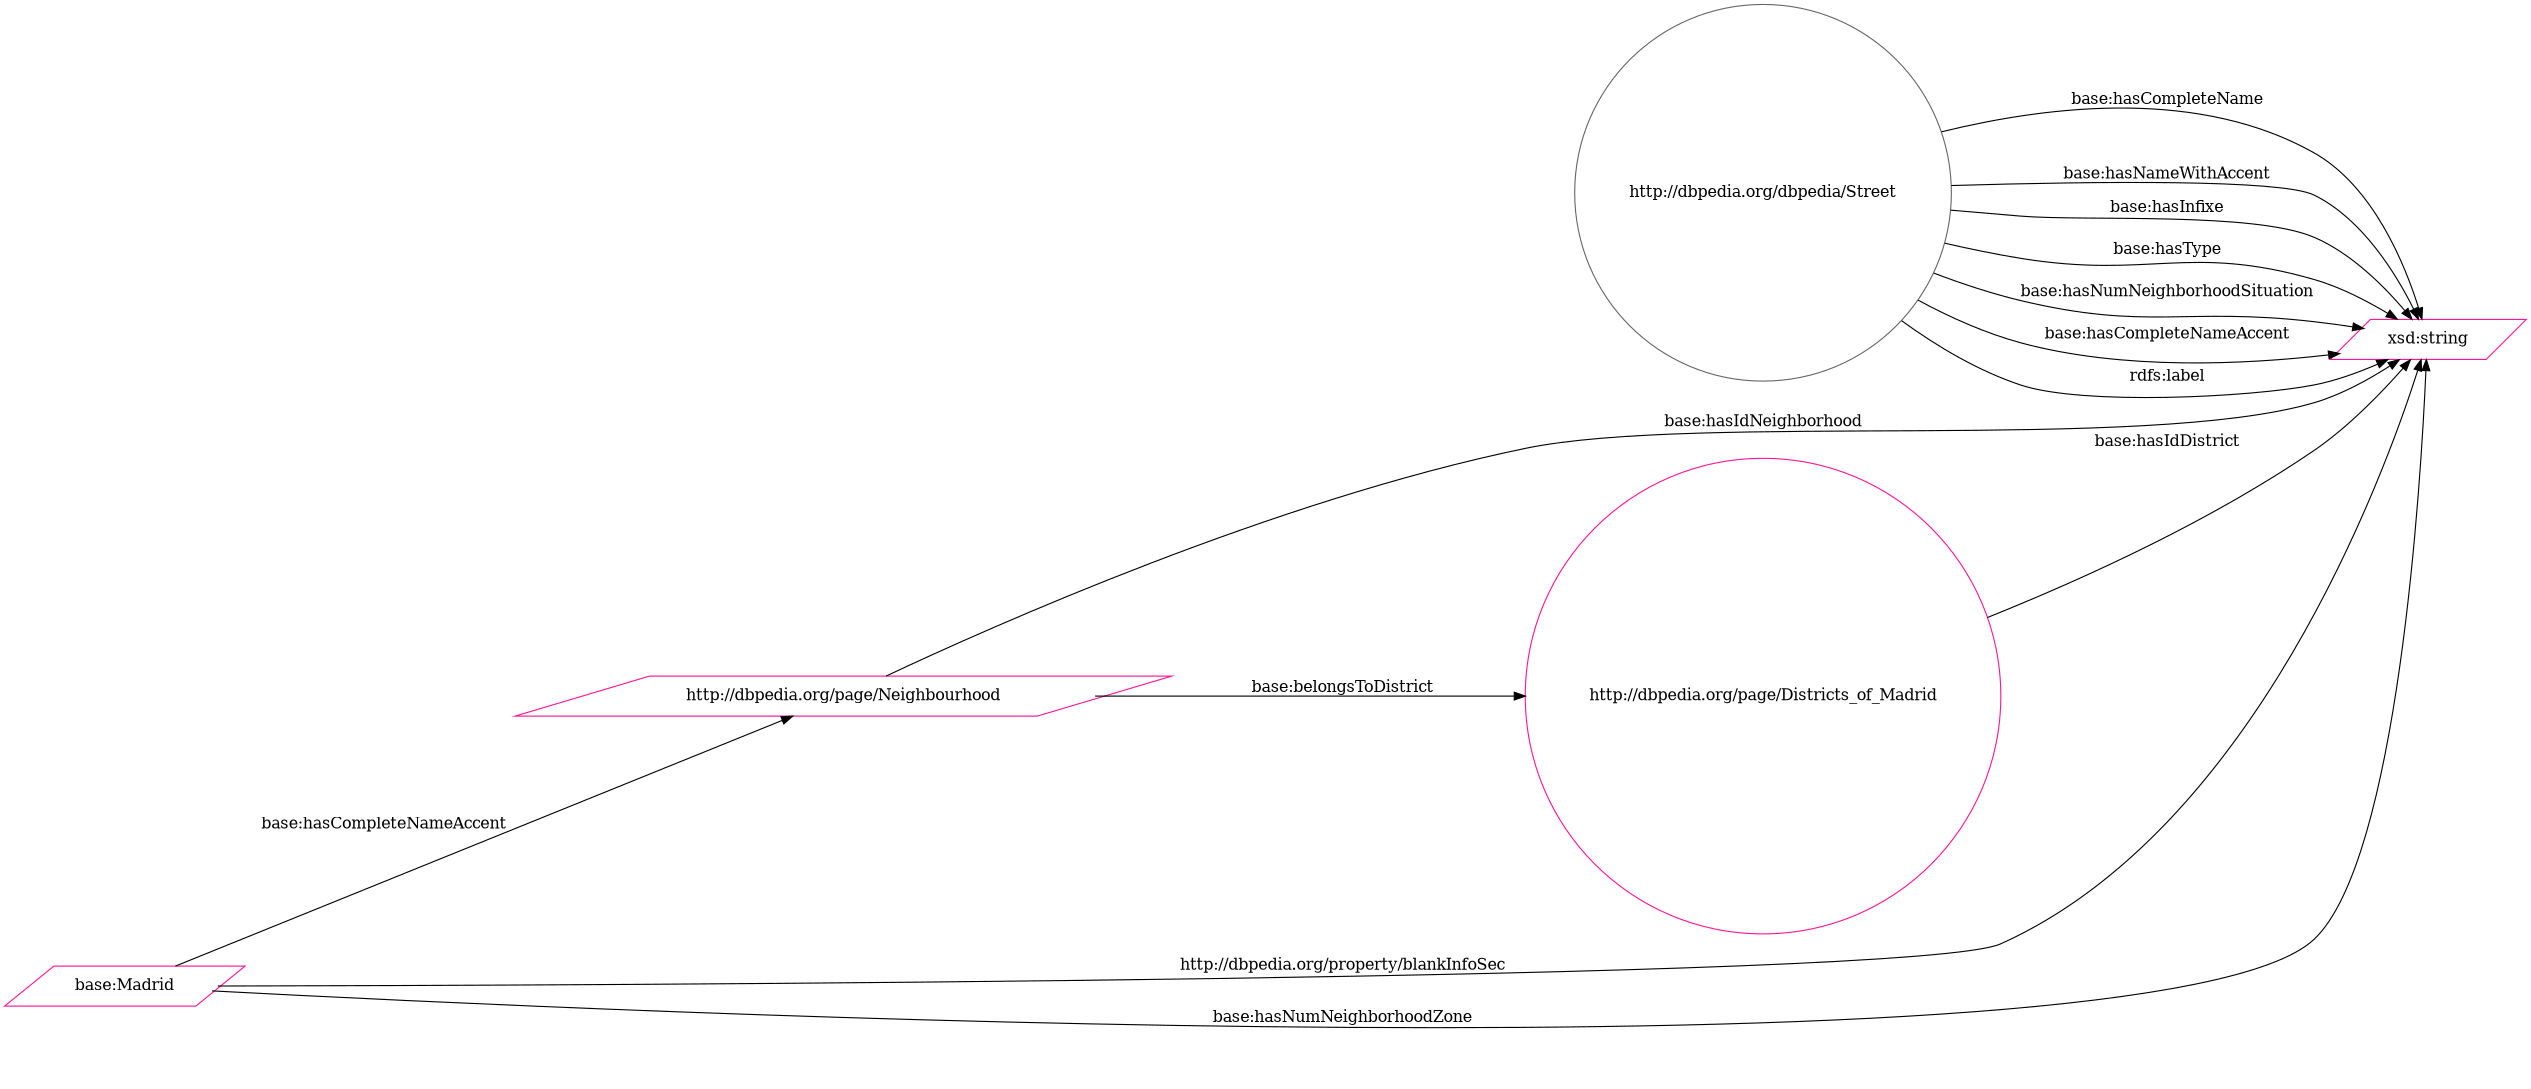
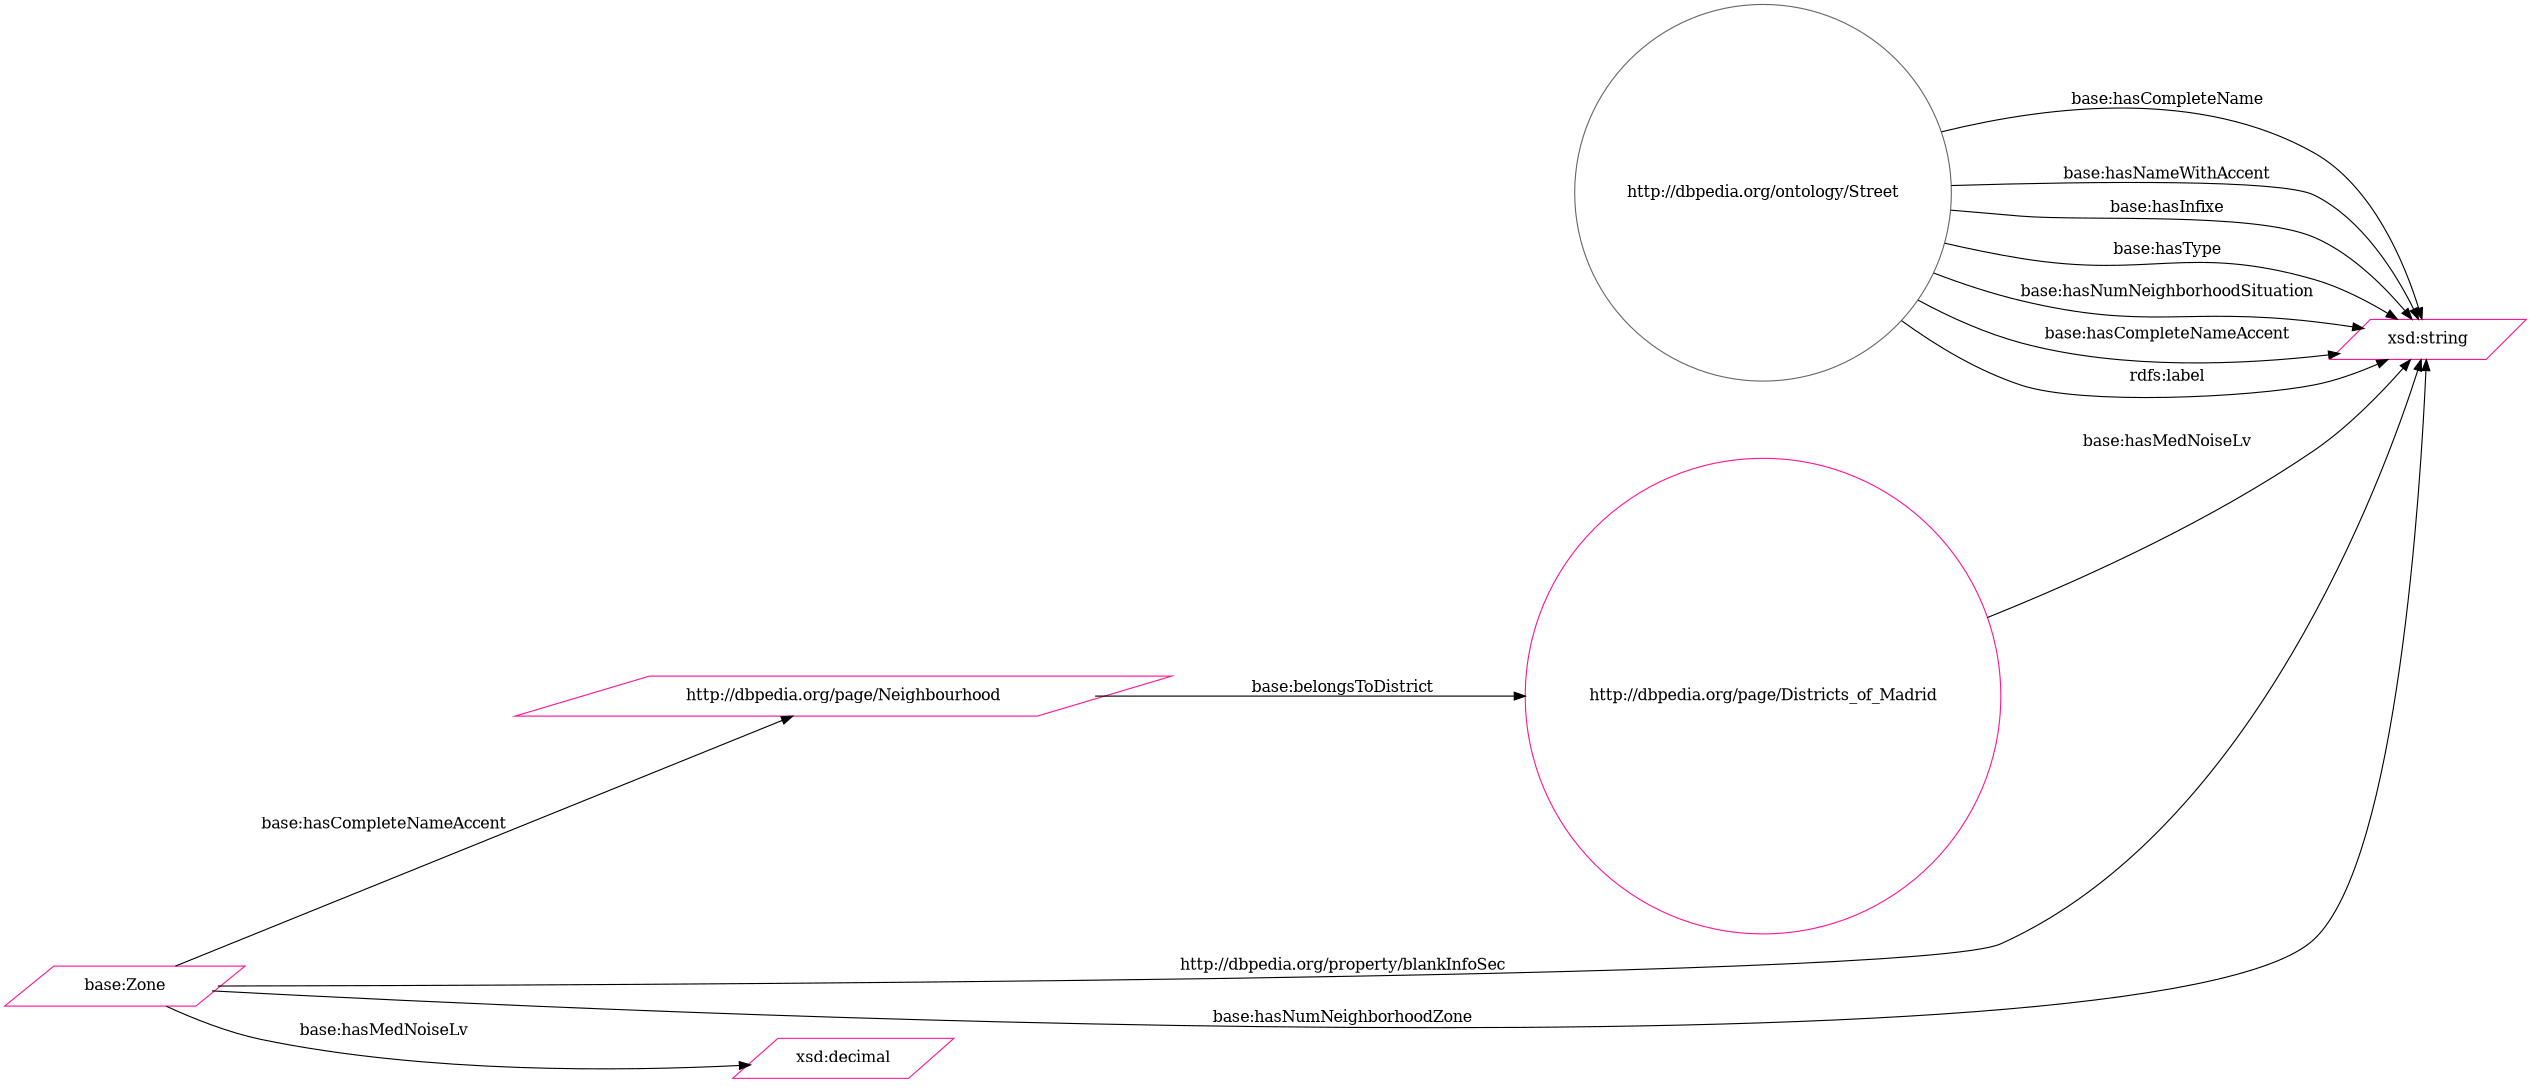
(1763, 193) -> (1763, 193)
(1623, 437) -> none
(2167, 442) -> (2167, 442)
(125, 986) -> (125, 986)
none -> (843, 1058)
